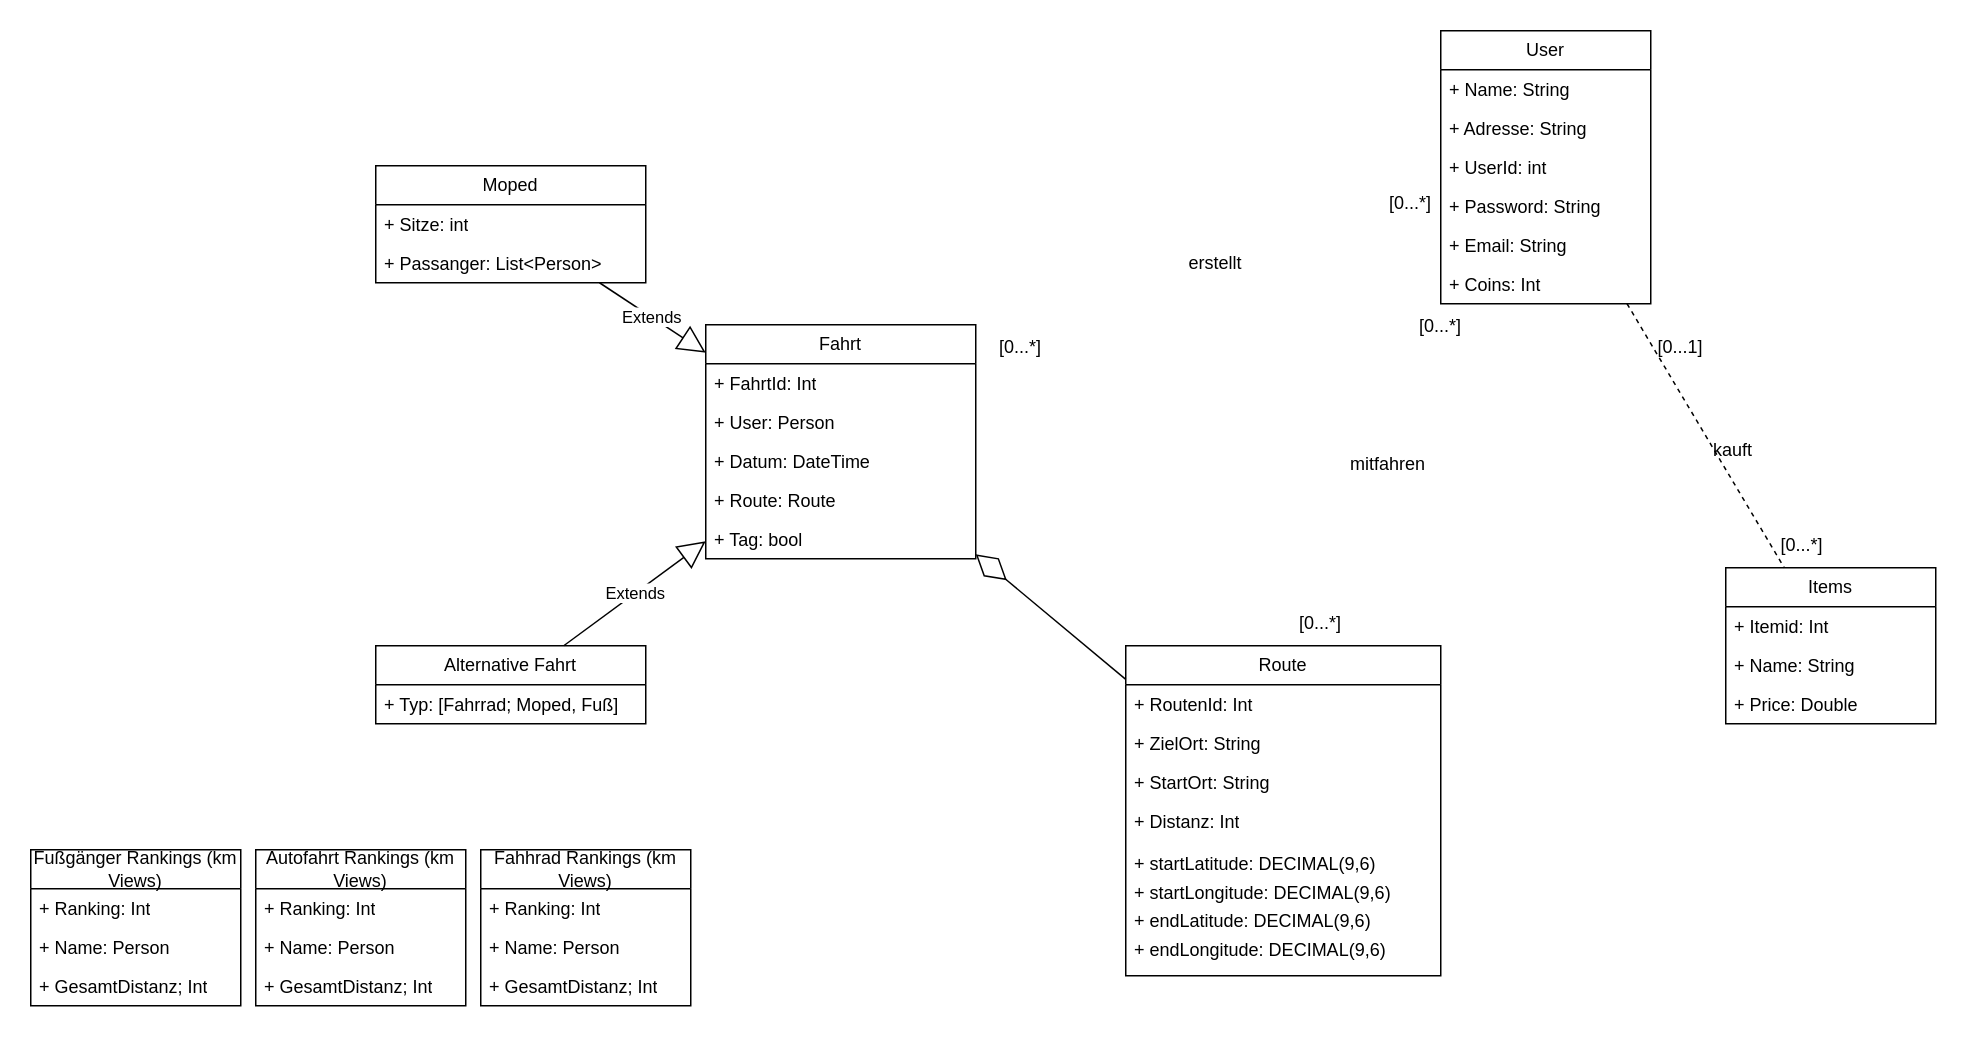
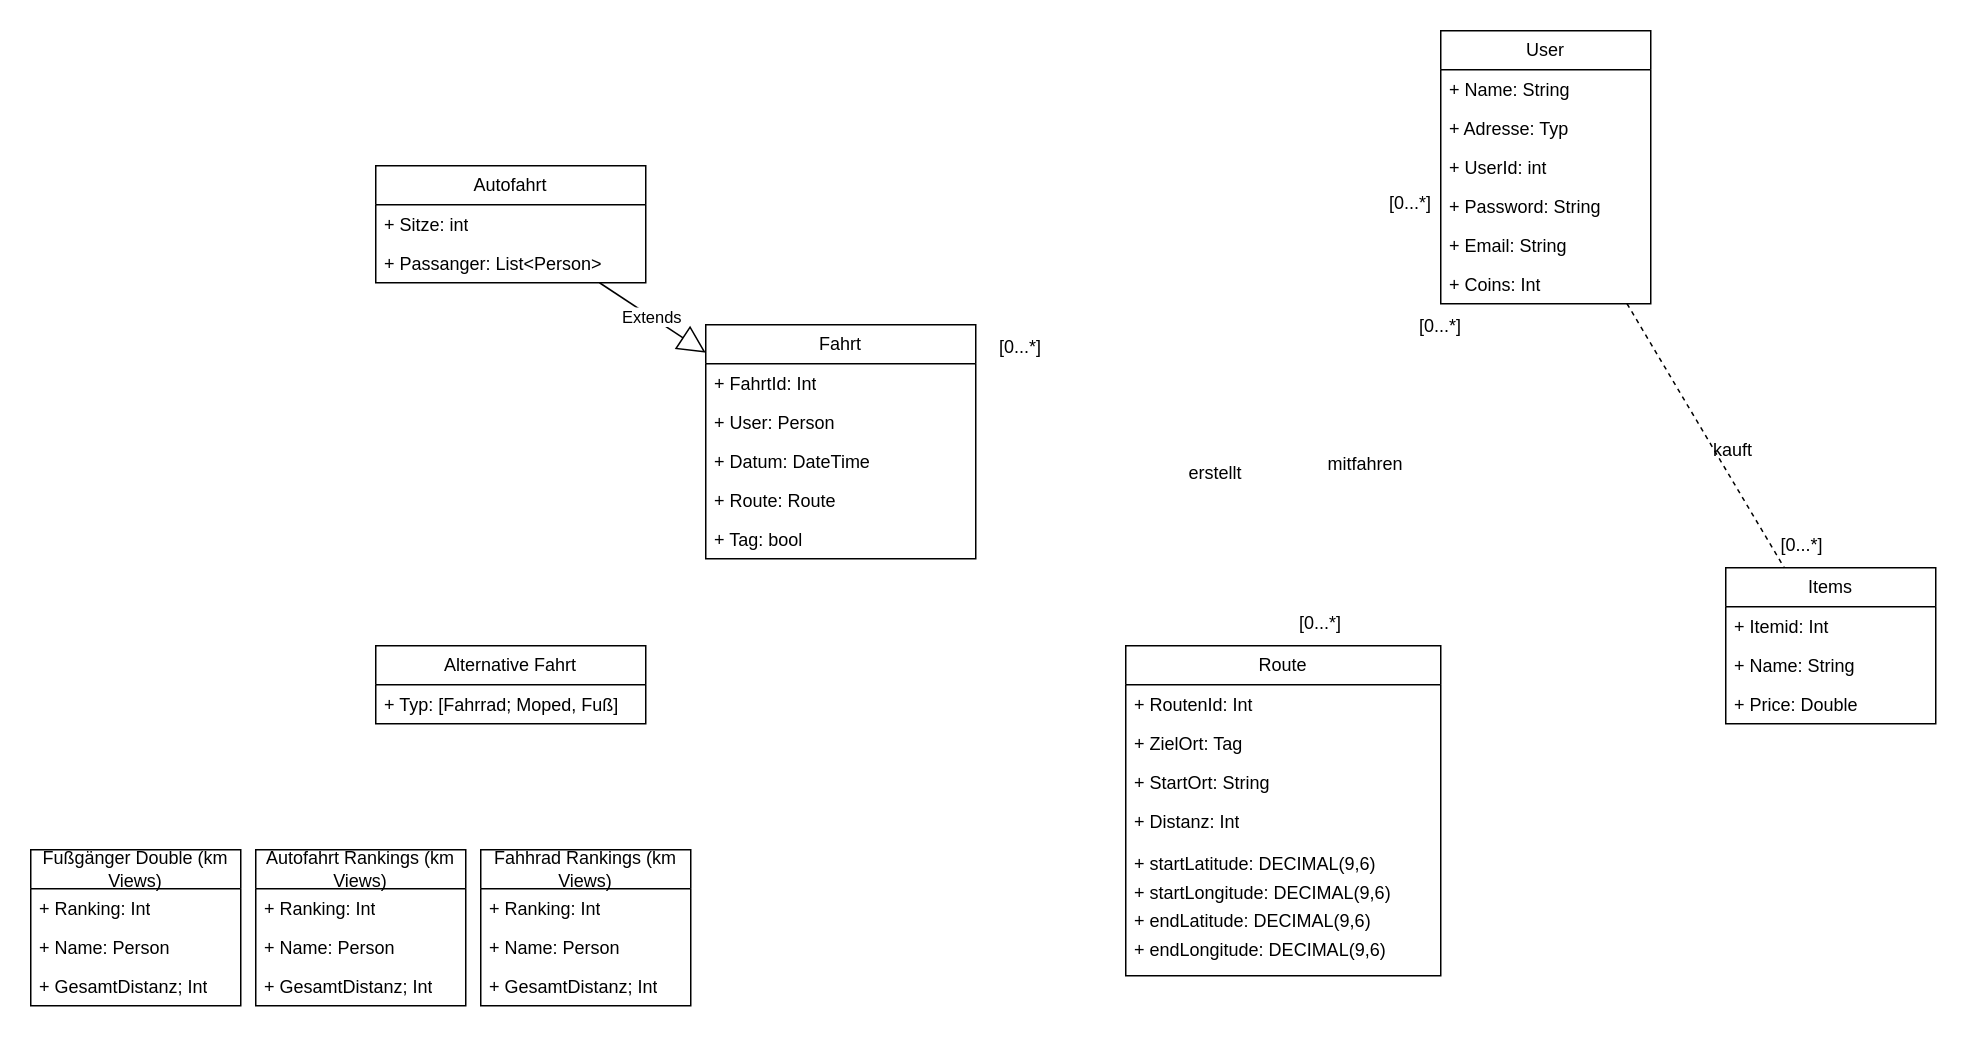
(1526, 130) -> (1513, 130)
(511, 185) -> (511, 185)
(1216, 263) -> (1216, 473)
(1681, 347) -> none
(1388, 464) -> (1366, 464)
(626, 600) -> none
(1064, 628) -> none
(1206, 745) -> (1194, 745)
(136, 869) -> (136, 869)
